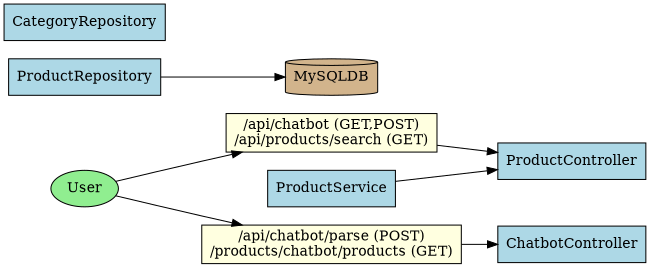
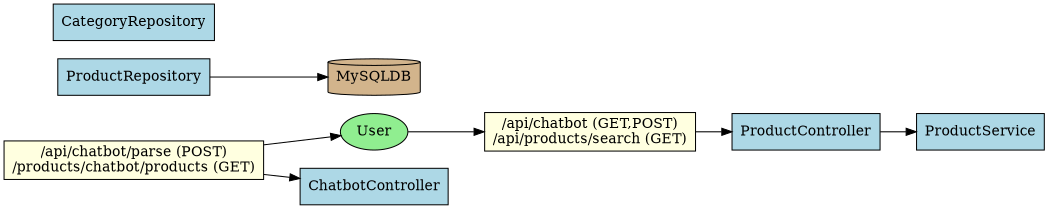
(441, 176) -> (893, 132)
(174, 210) -> (297, 141)
